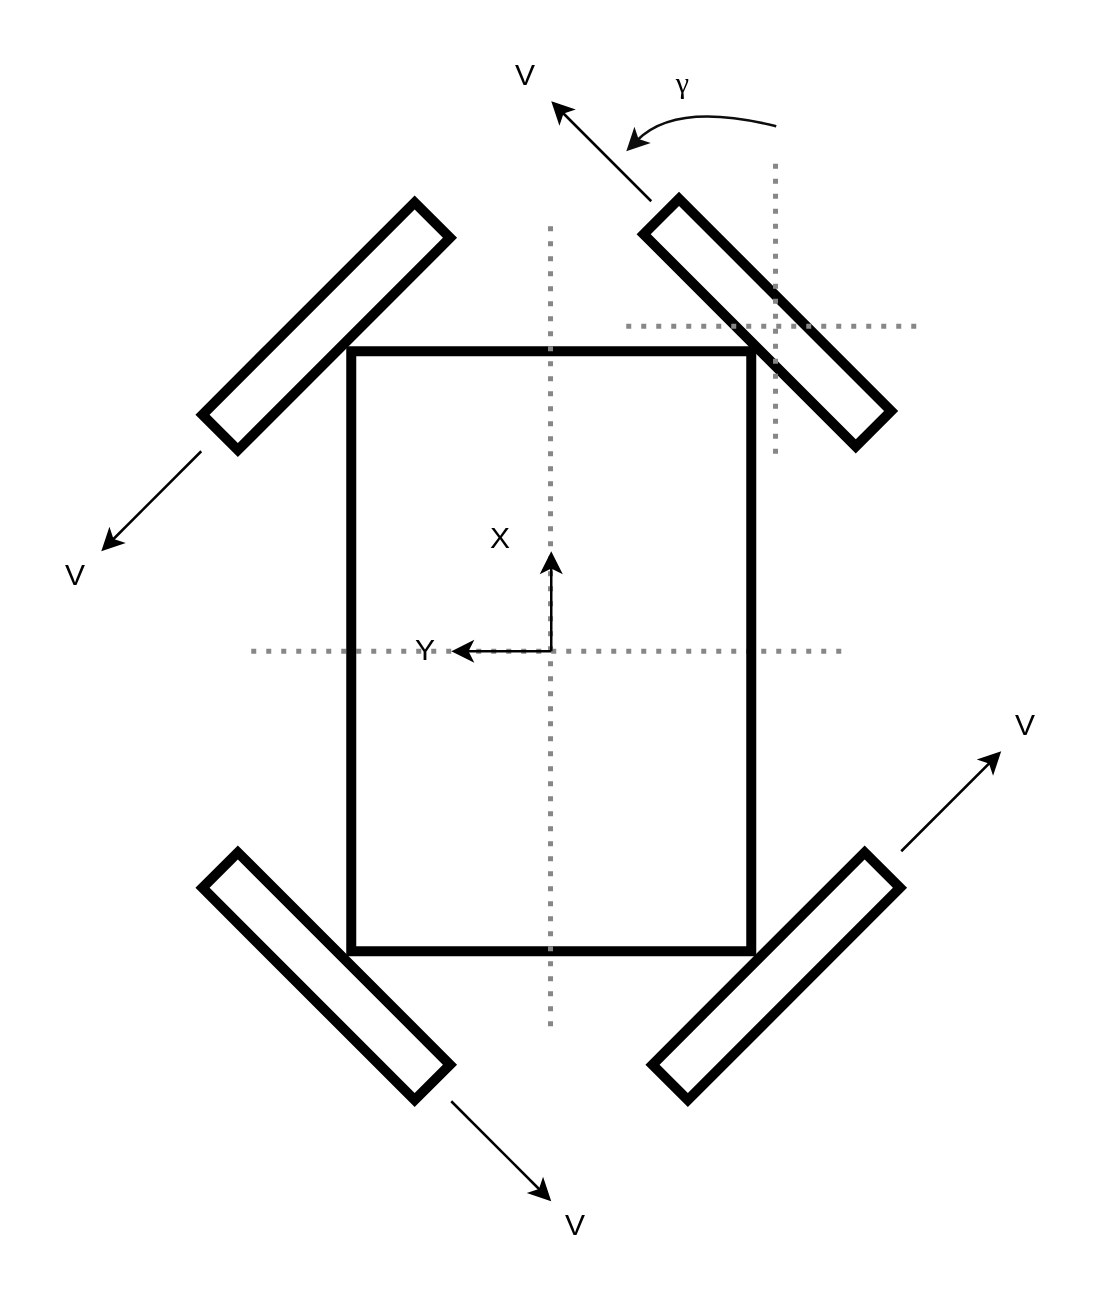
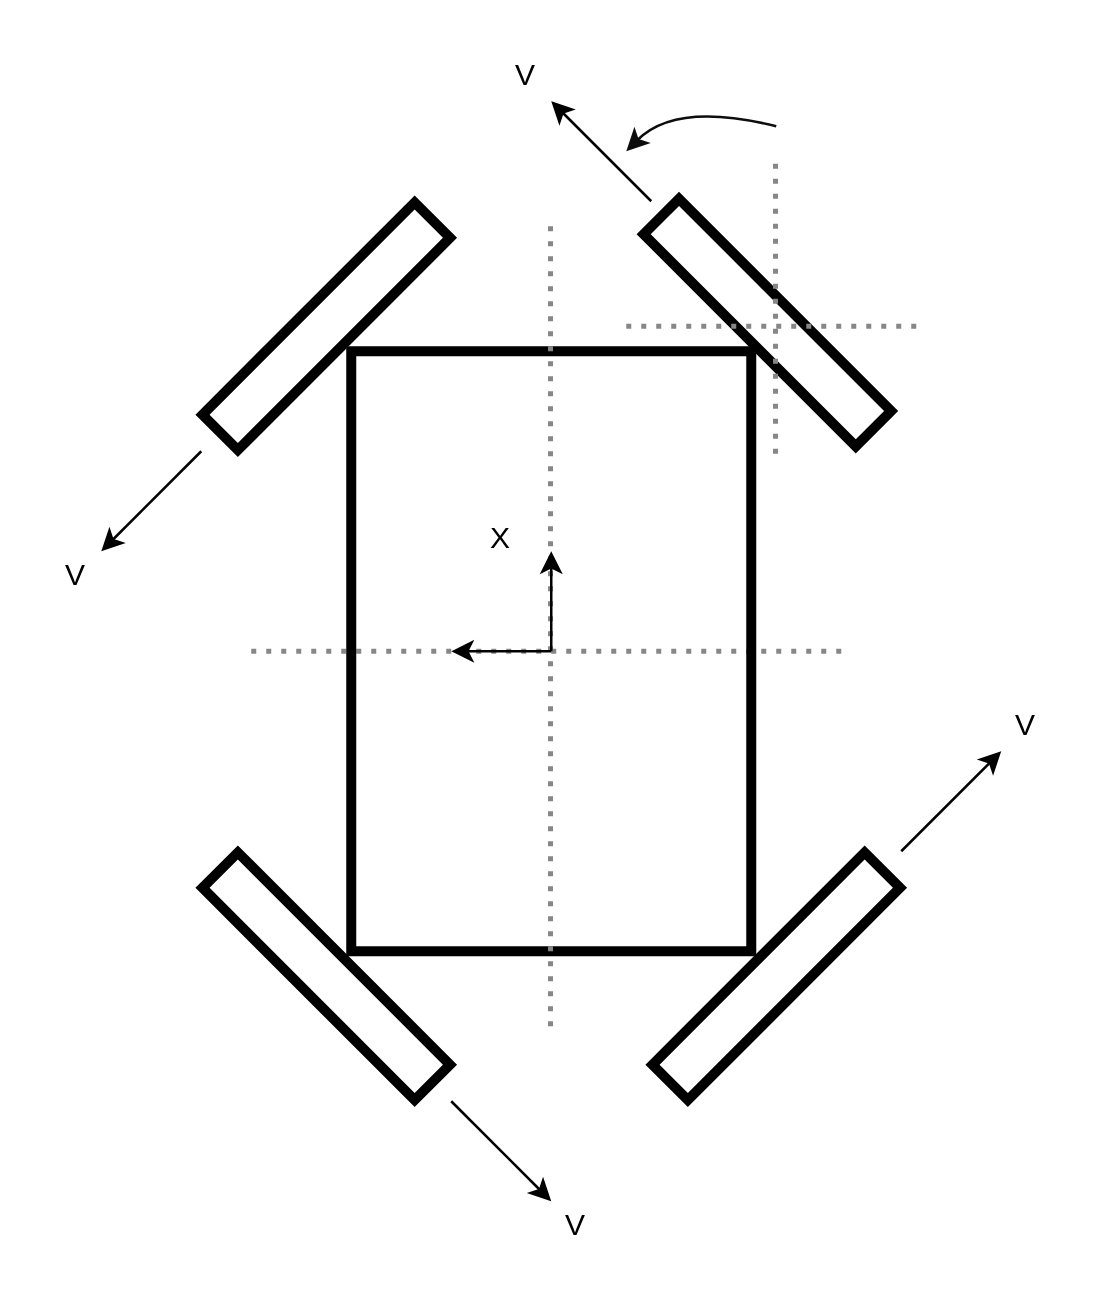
(684, 83) -> none
(426, 651) -> none
